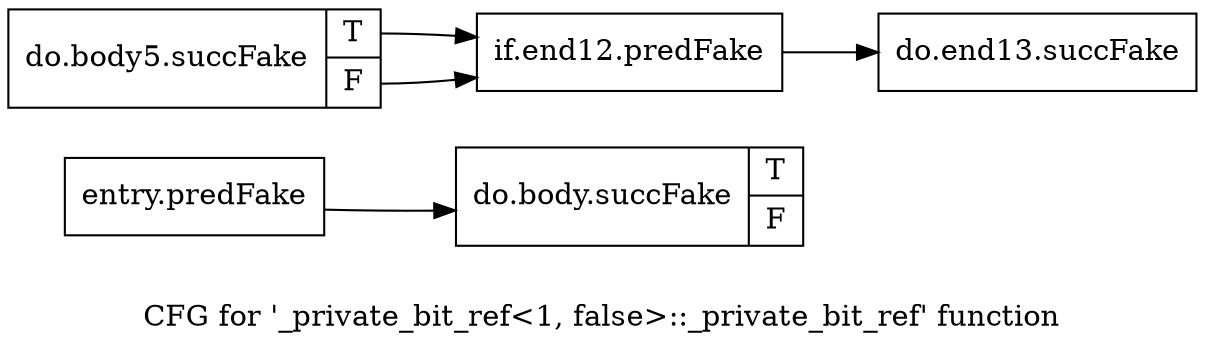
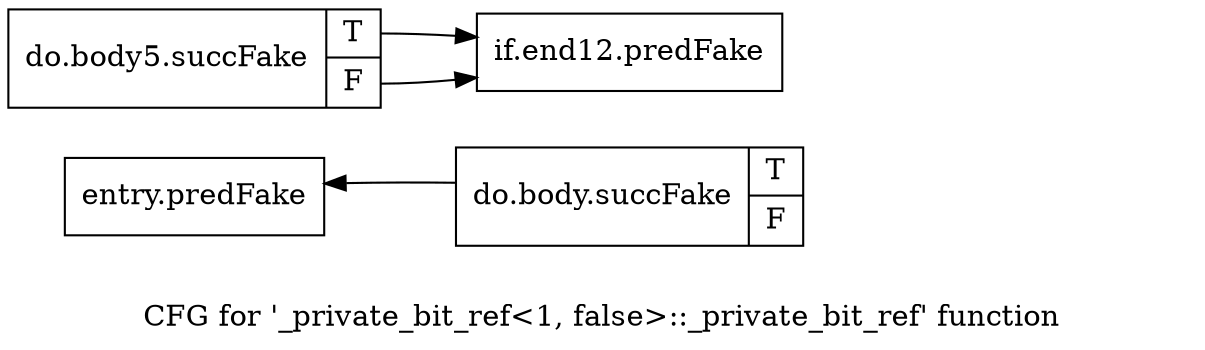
(1037, 52) -> none
(379, 211) -> (401, 183)
